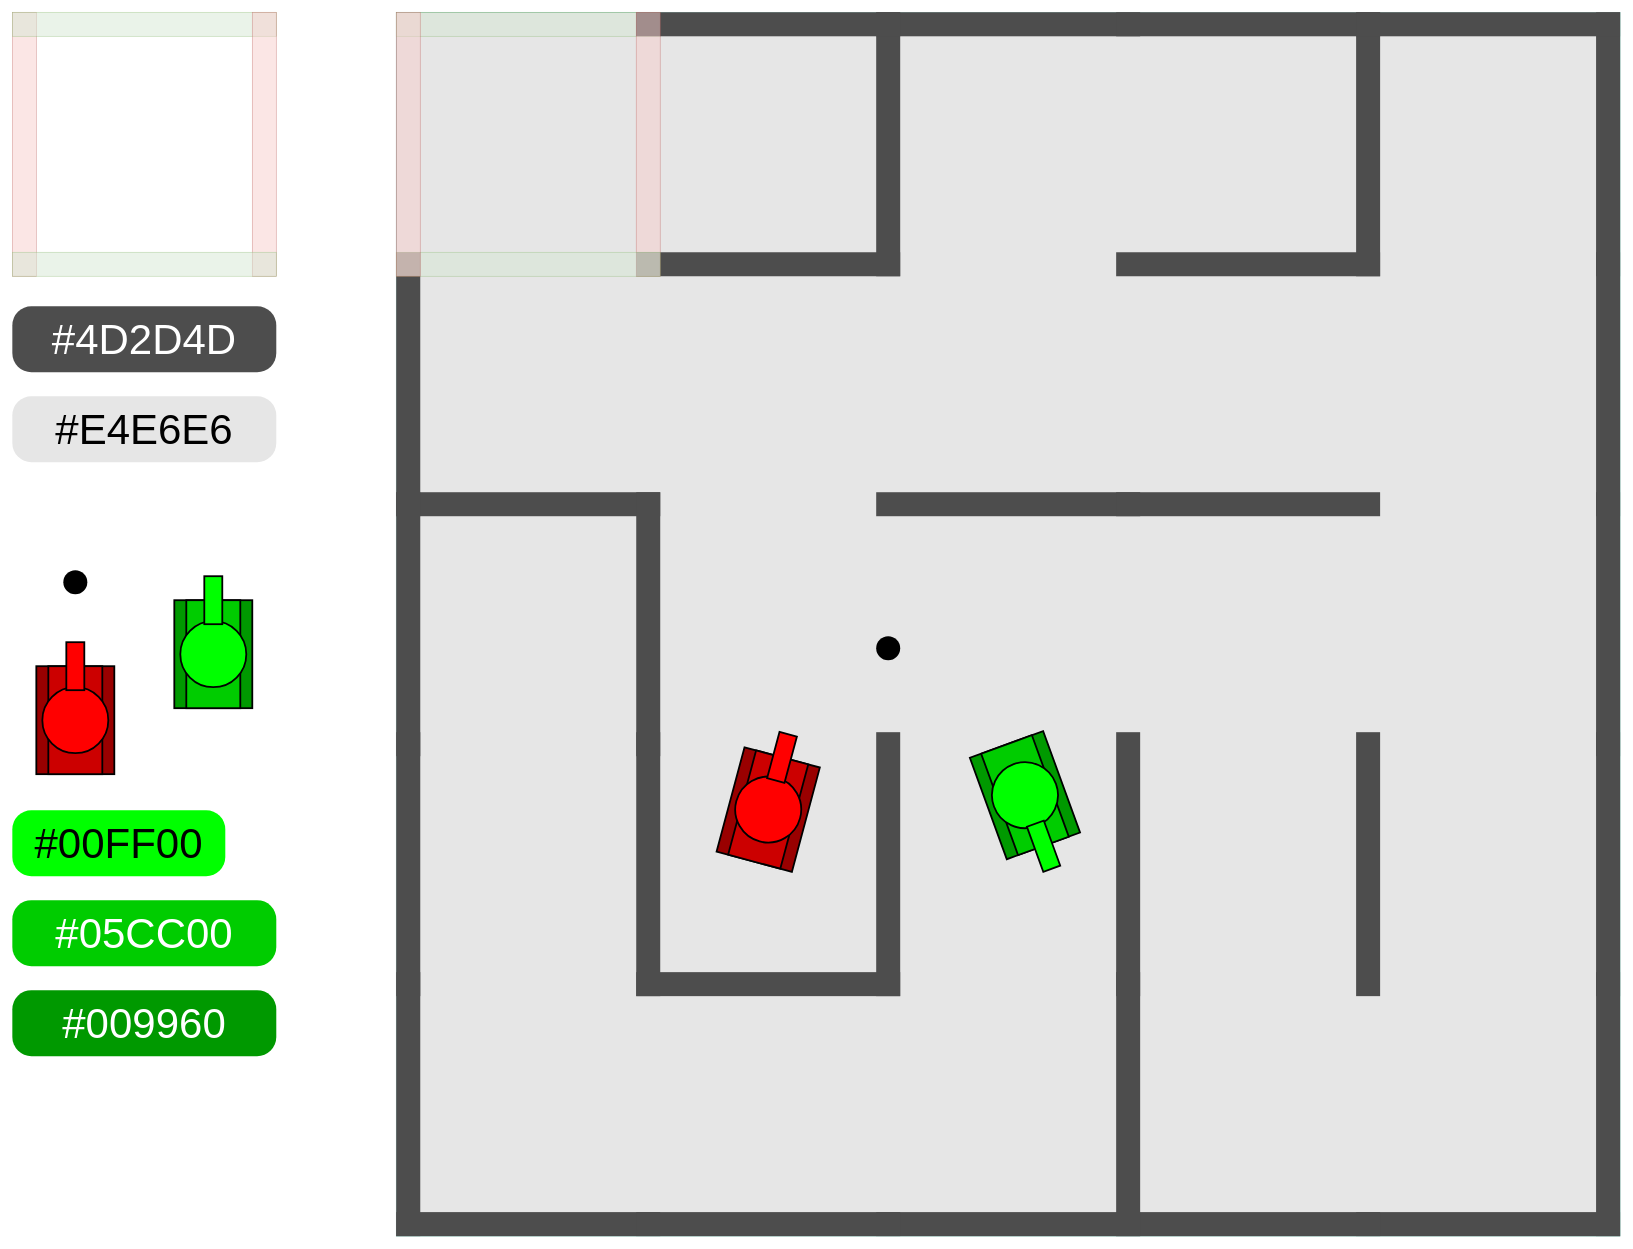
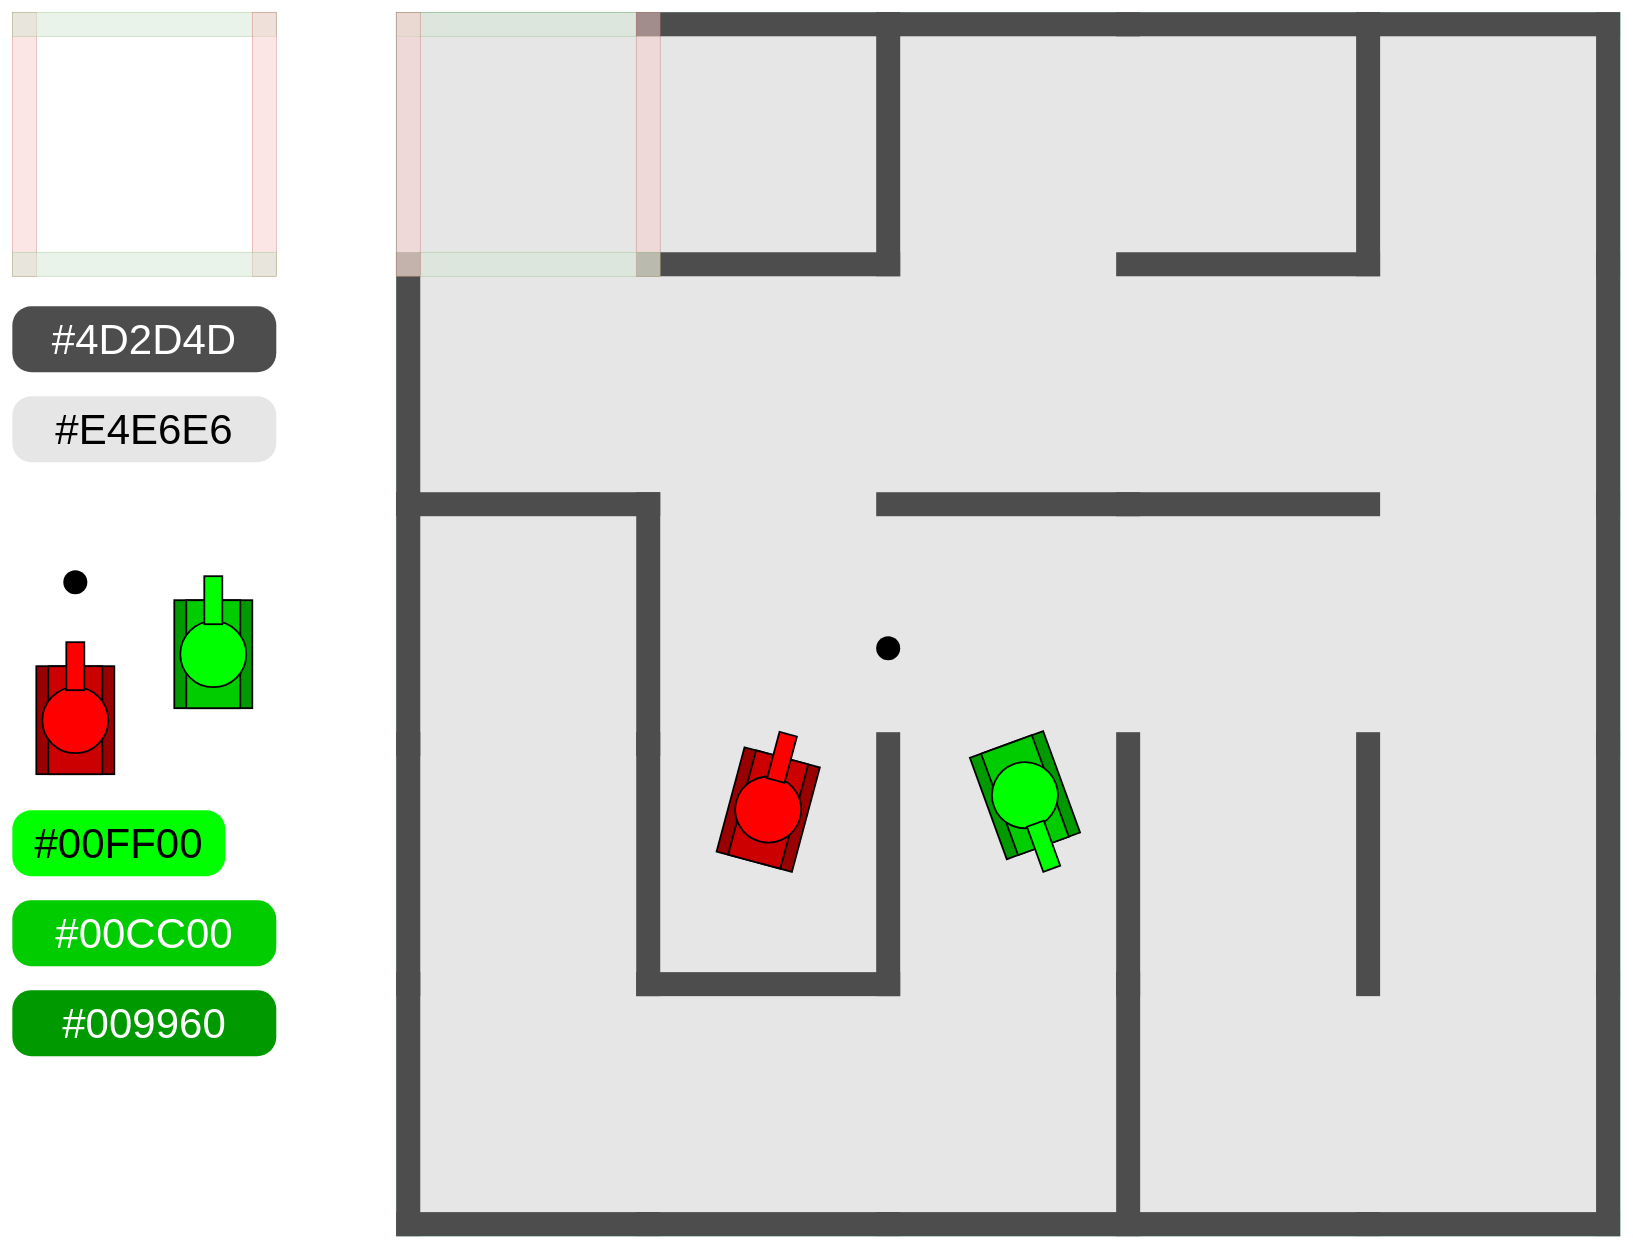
(144, 933) -> (144, 933)
